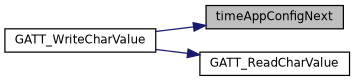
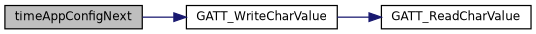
(175, 29) -> (158, 17)
